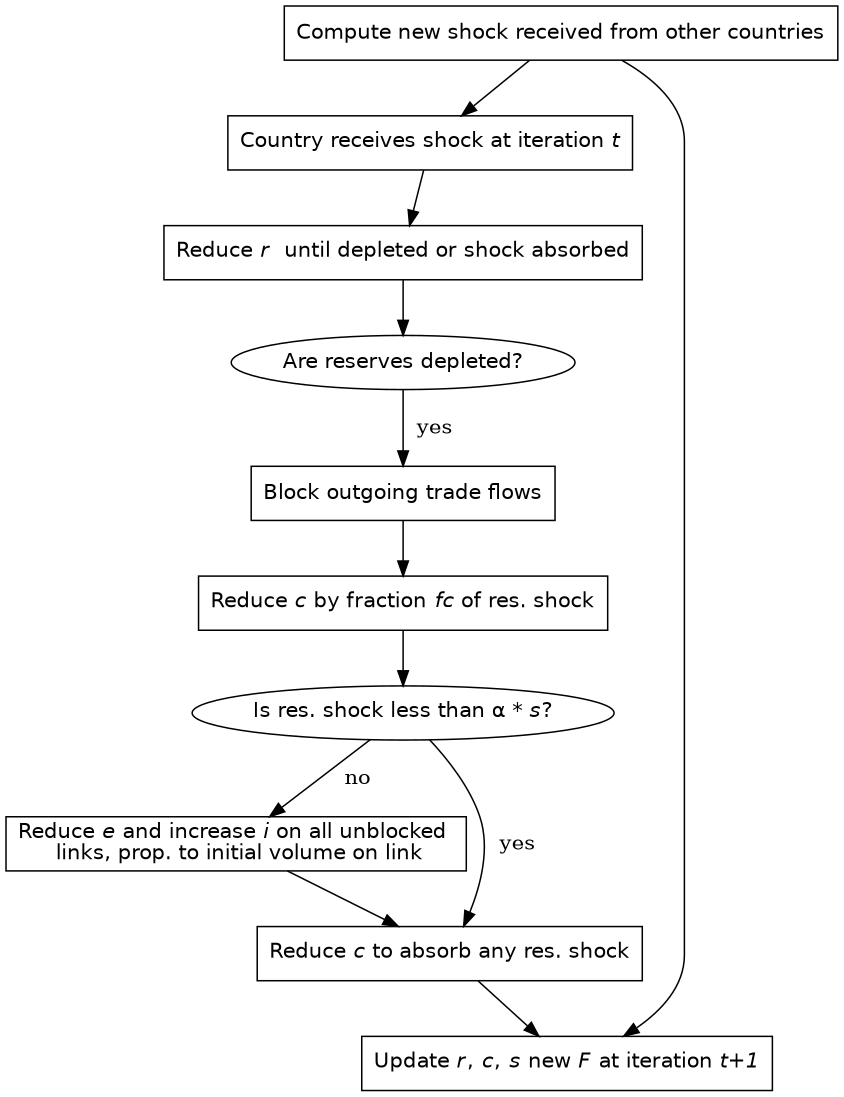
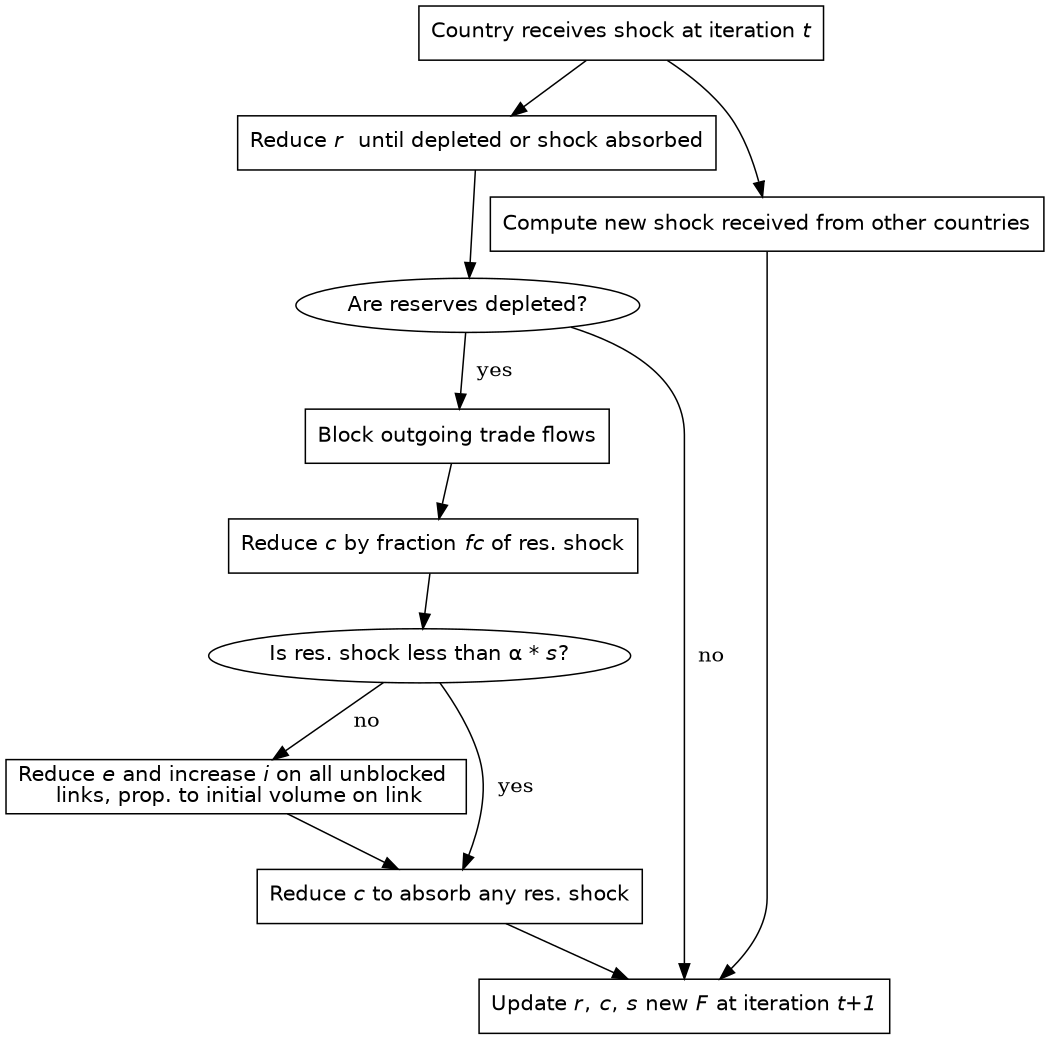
(502, 83) -> (726, 111)
none -> (684, 615)
